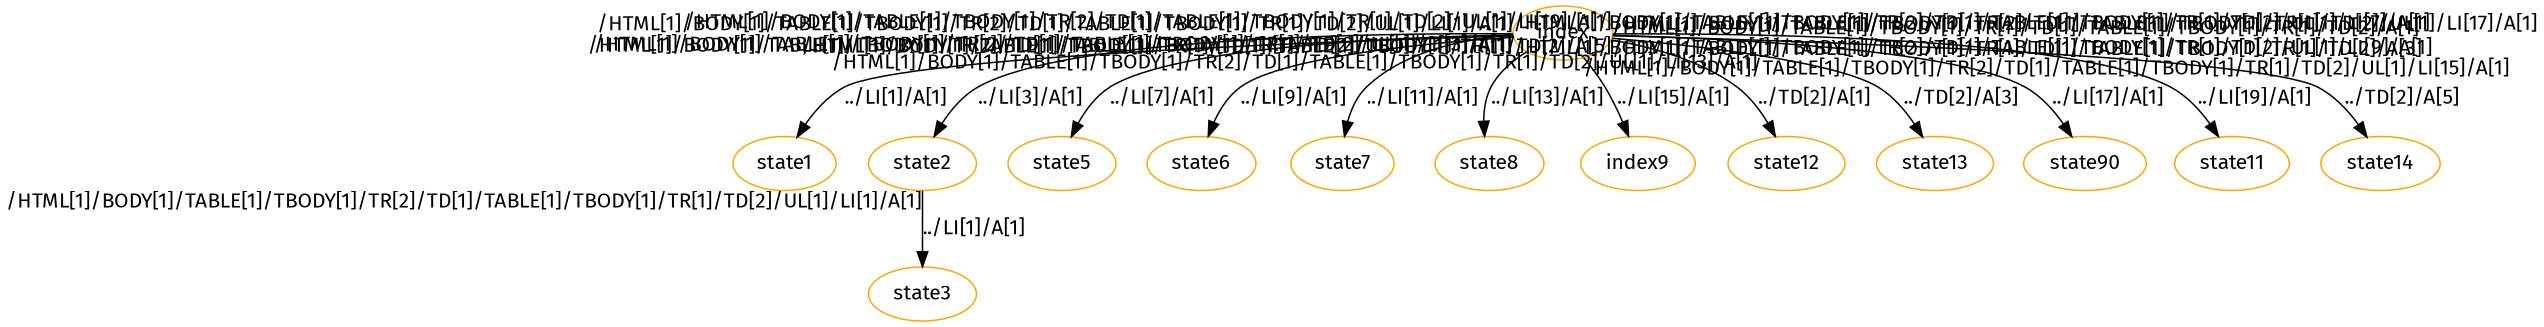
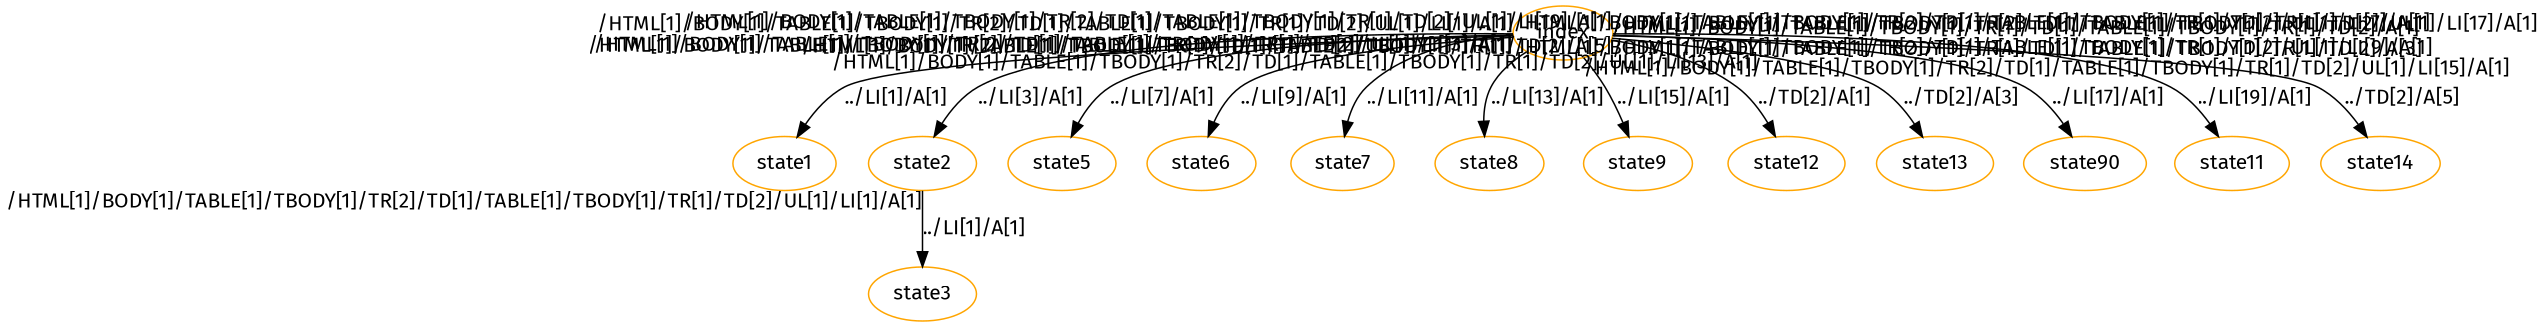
(1638, 164) -> (1638, 164)
